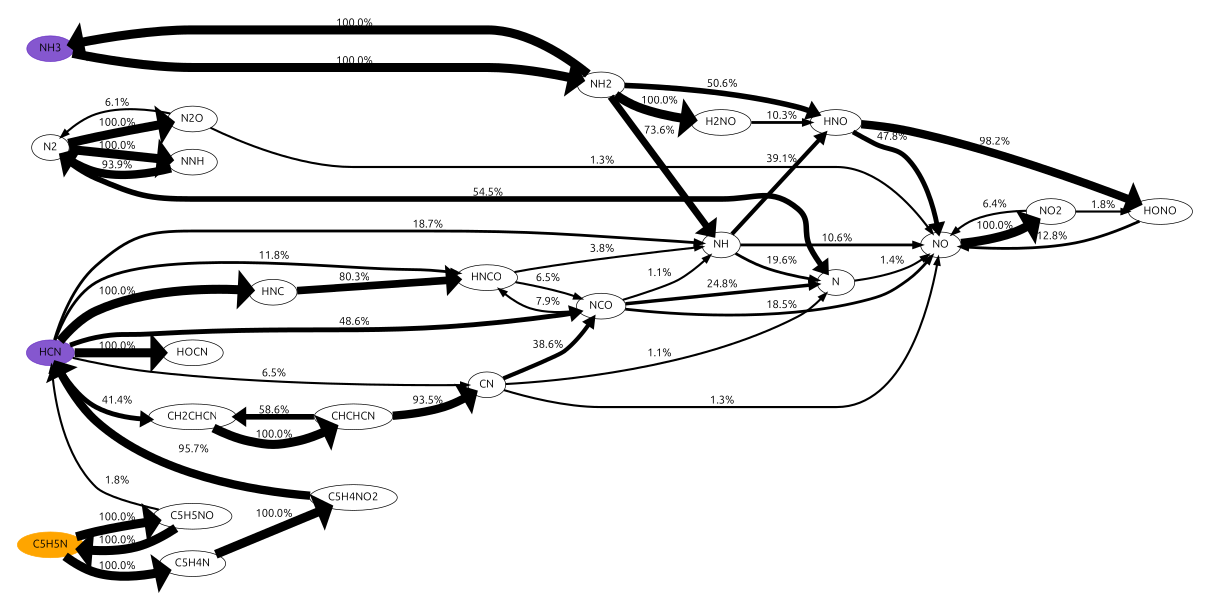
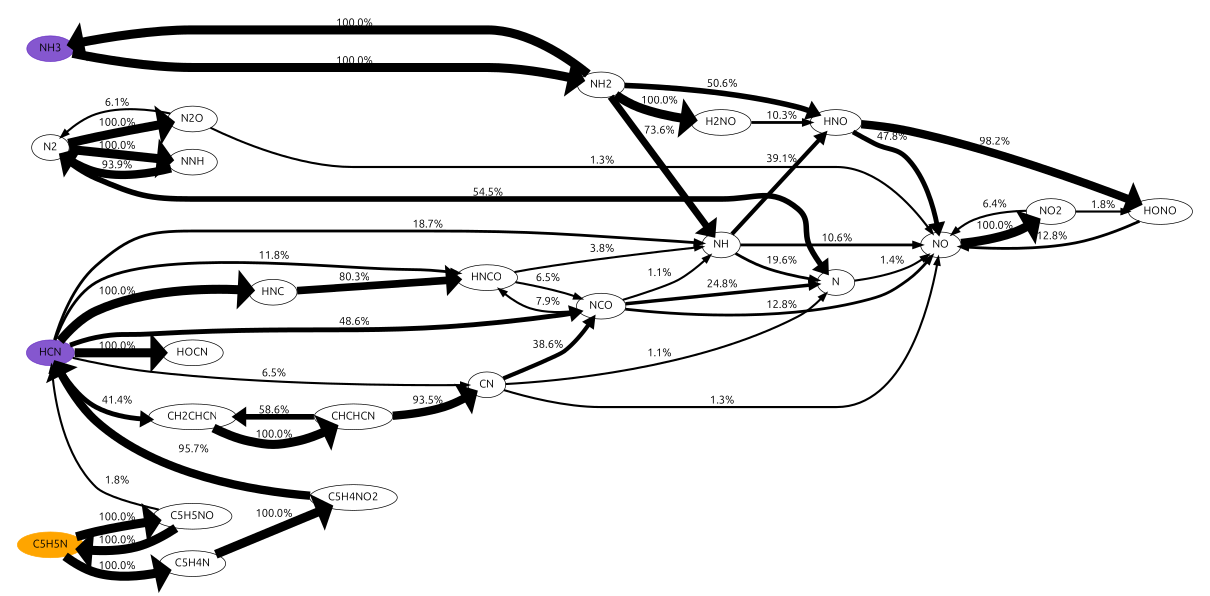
(781, 305) -> (781, 305)
